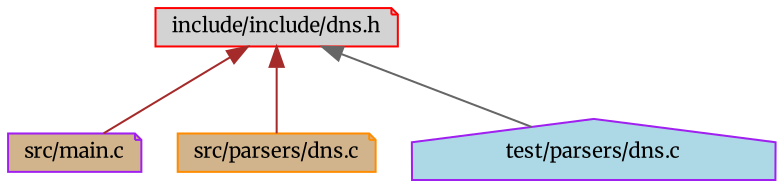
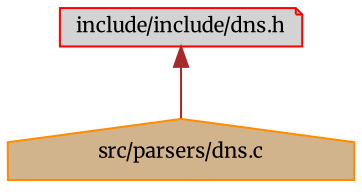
(75, 153) -> none
(277, 153) -> (181, 153)
(594, 153) -> none
